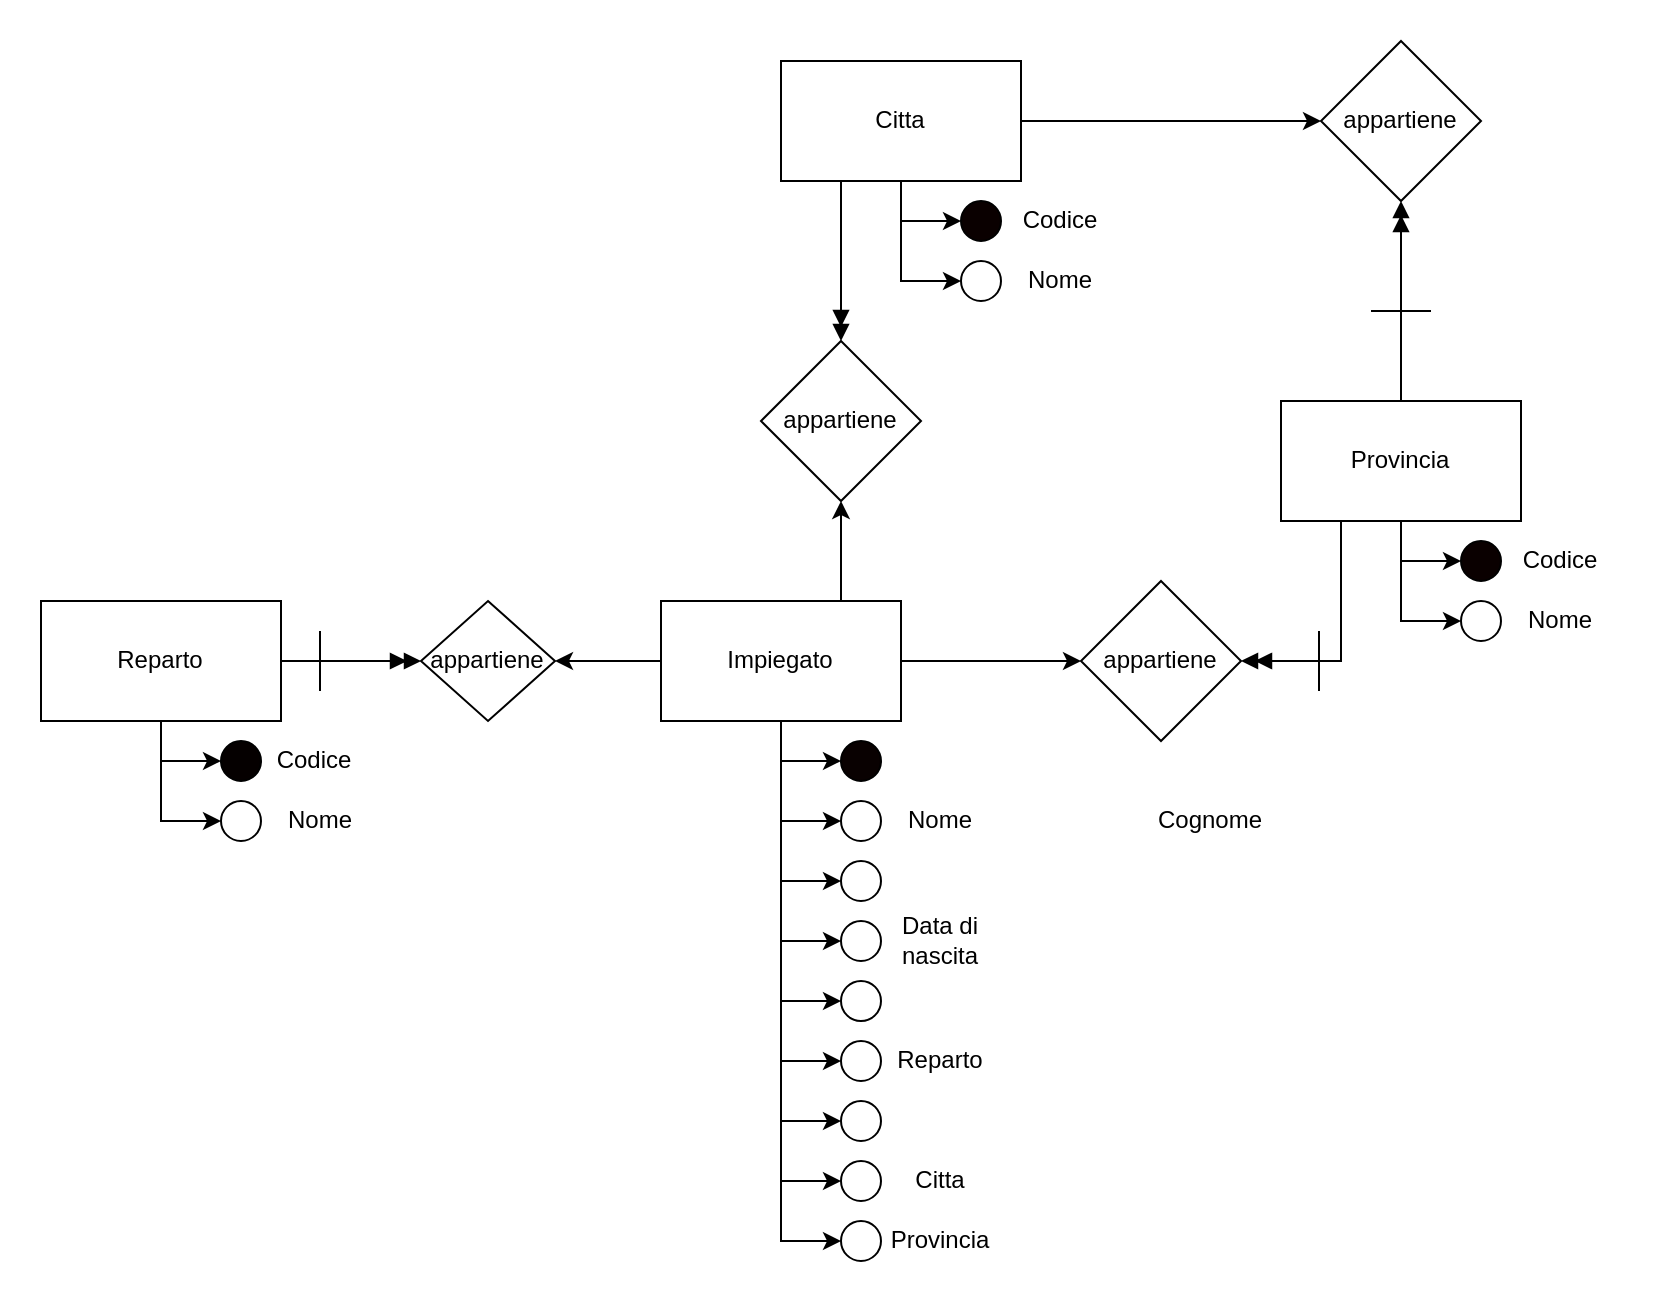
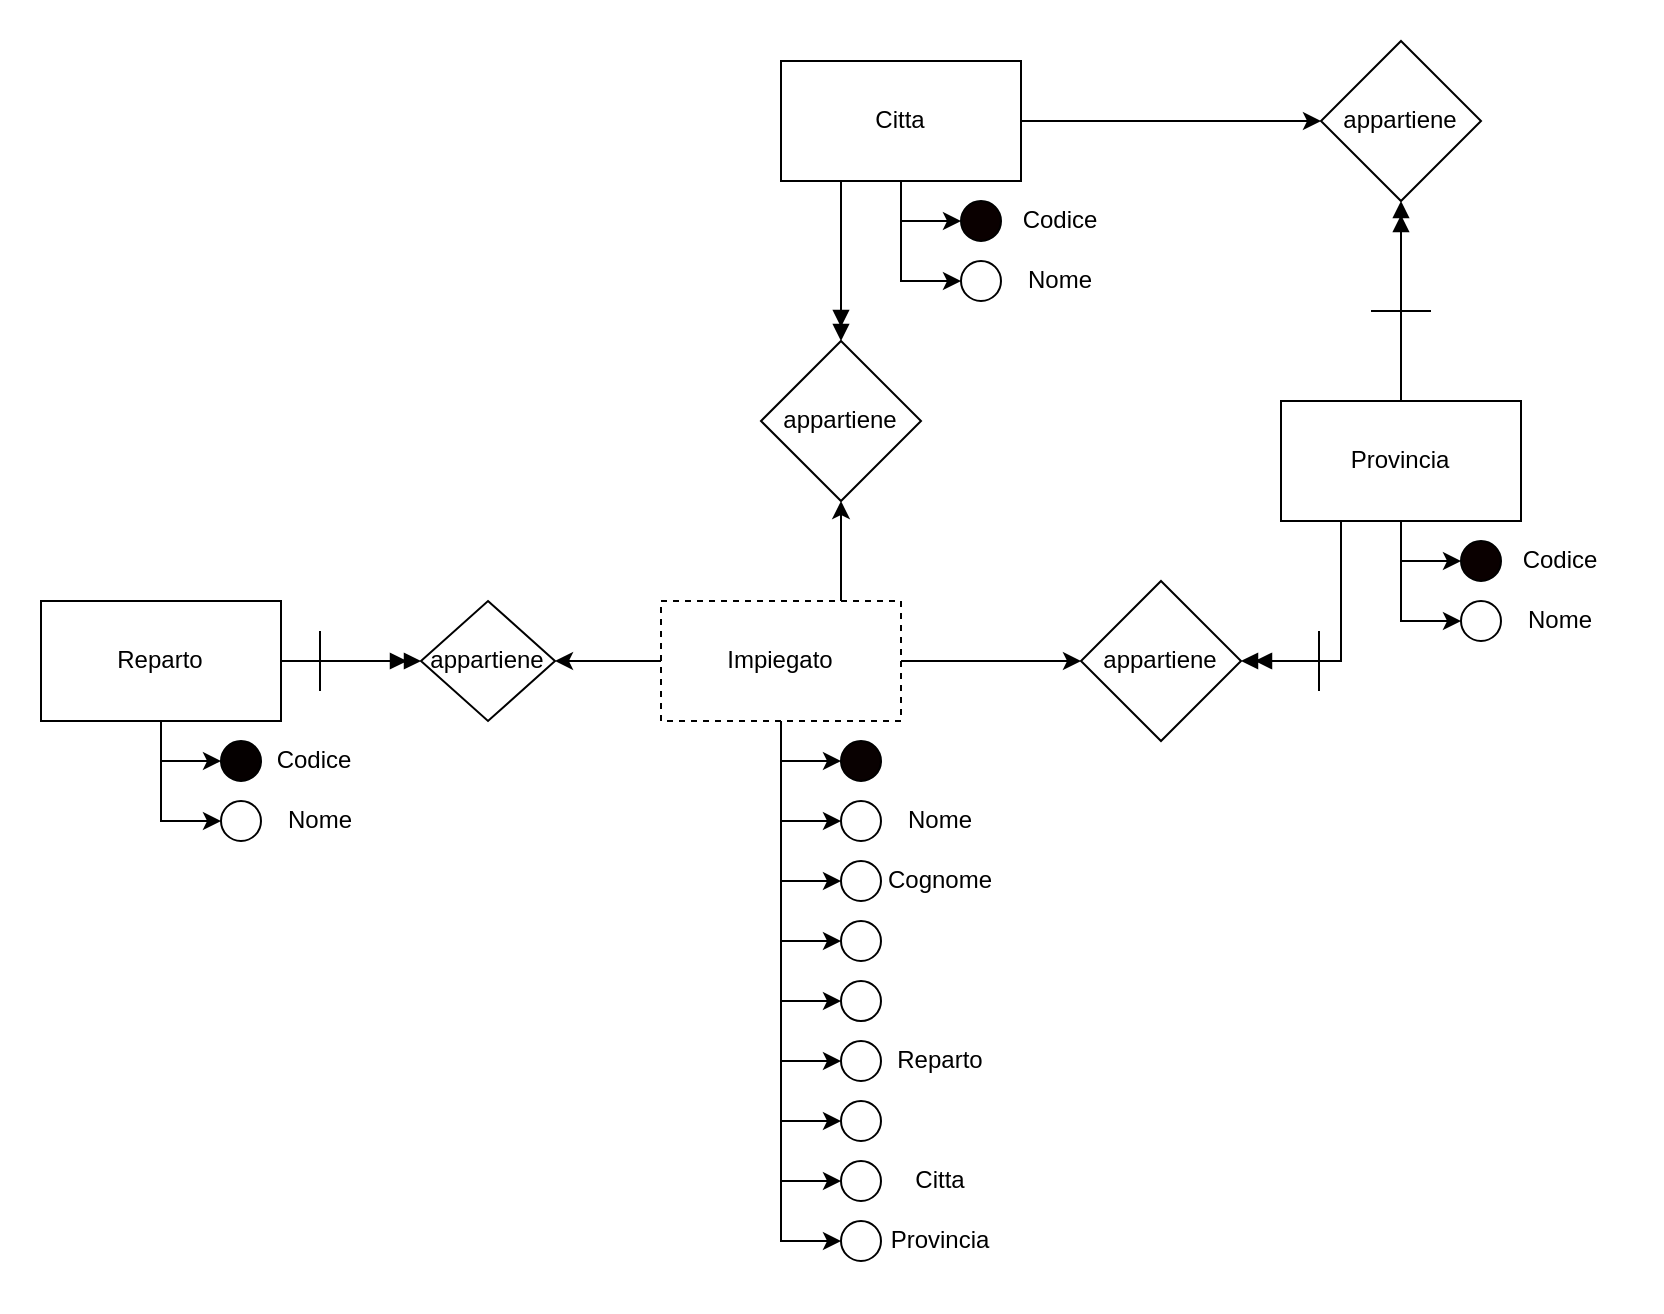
(781, 661) -> (781, 661)
(1211, 821) -> (941, 881)
(941, 941) -> none
